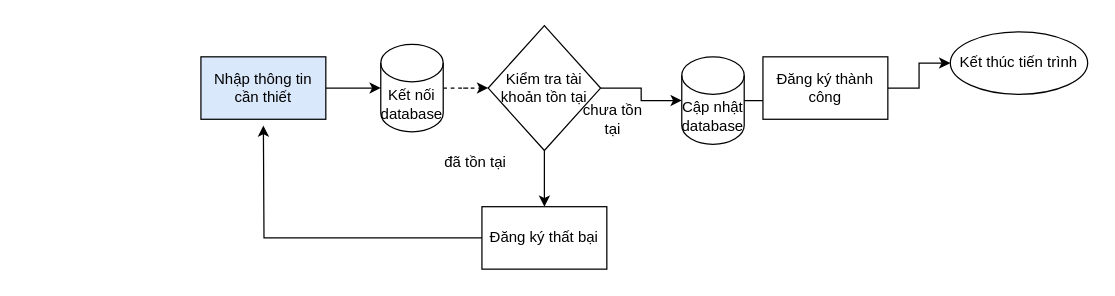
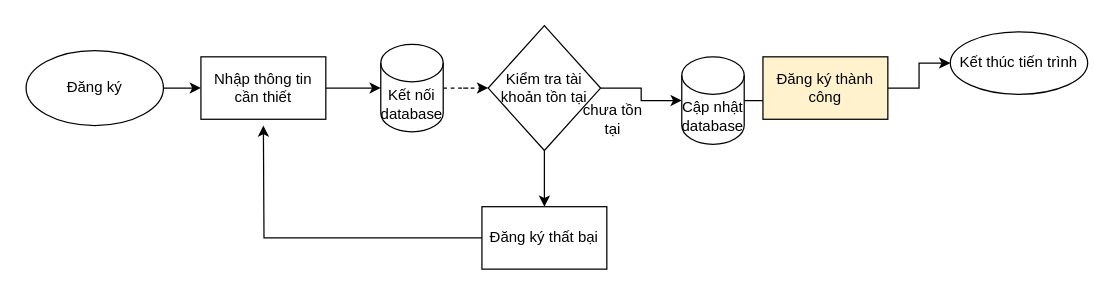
none -> (94, 88)
none -> (186, 88)
(263, 88) -> (263, 88)
(826, 88) -> (826, 88)
(476, 163) -> none
